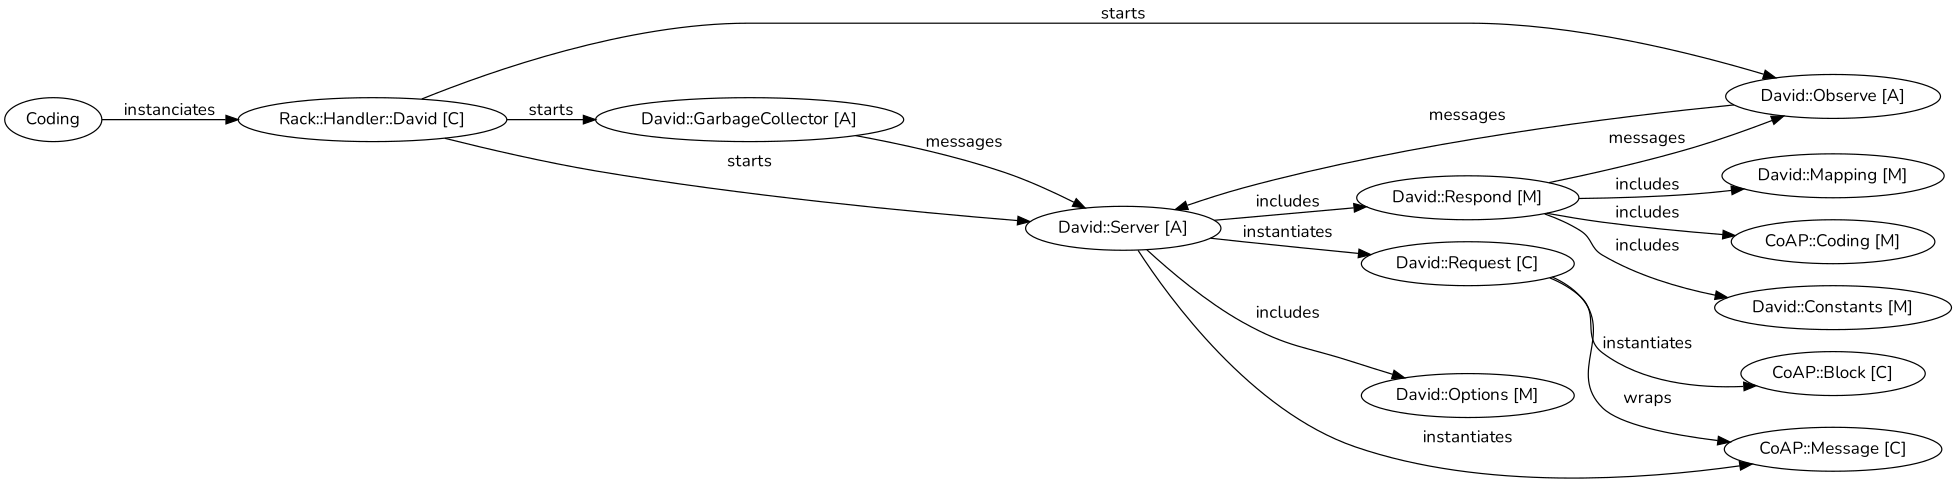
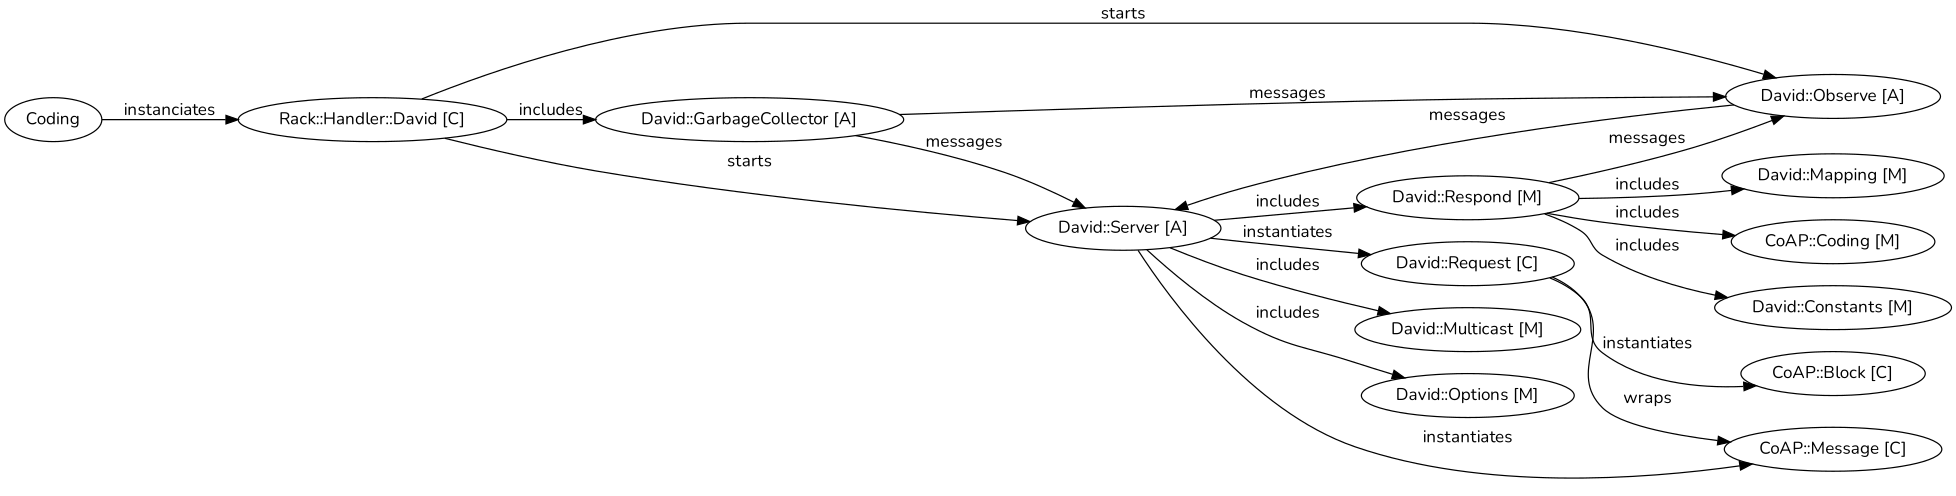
none -> (1306, 102)
(551, 110) -> (551, 110)
none -> (1468, 330)
